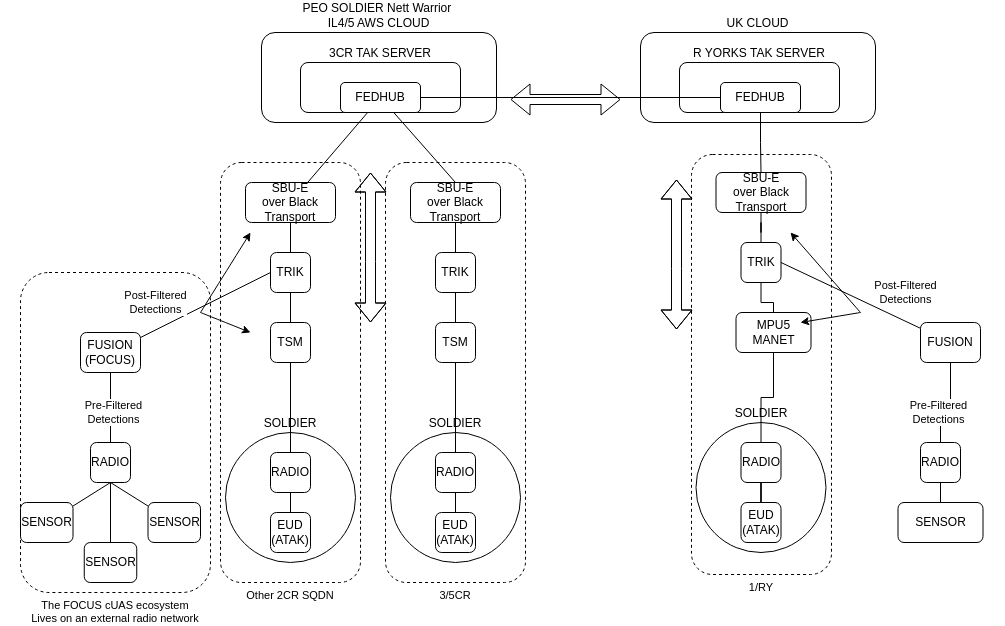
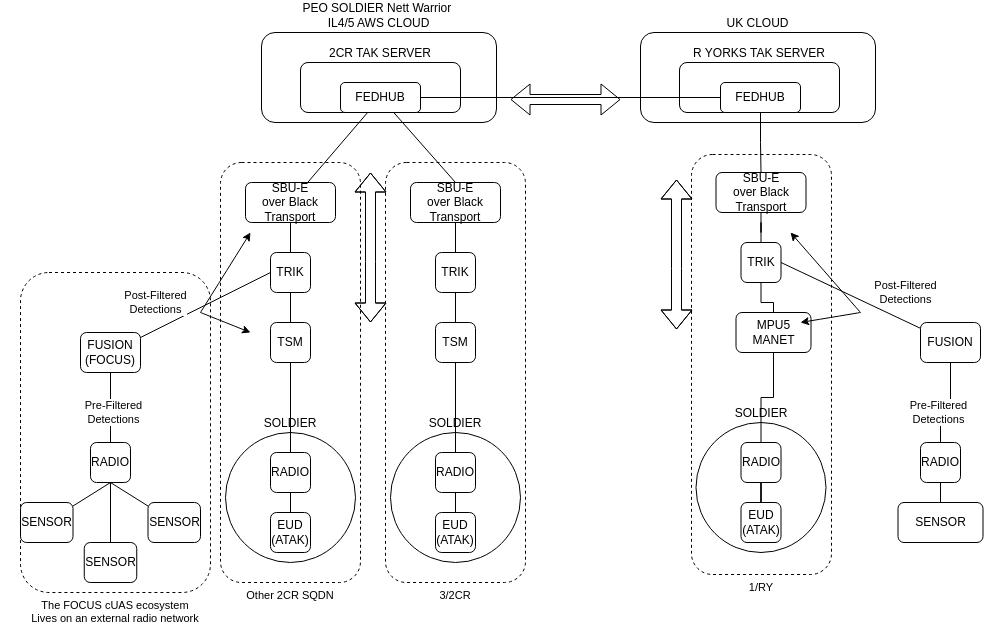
(381, 52) -> (381, 52)
(456, 596) -> (456, 596)
